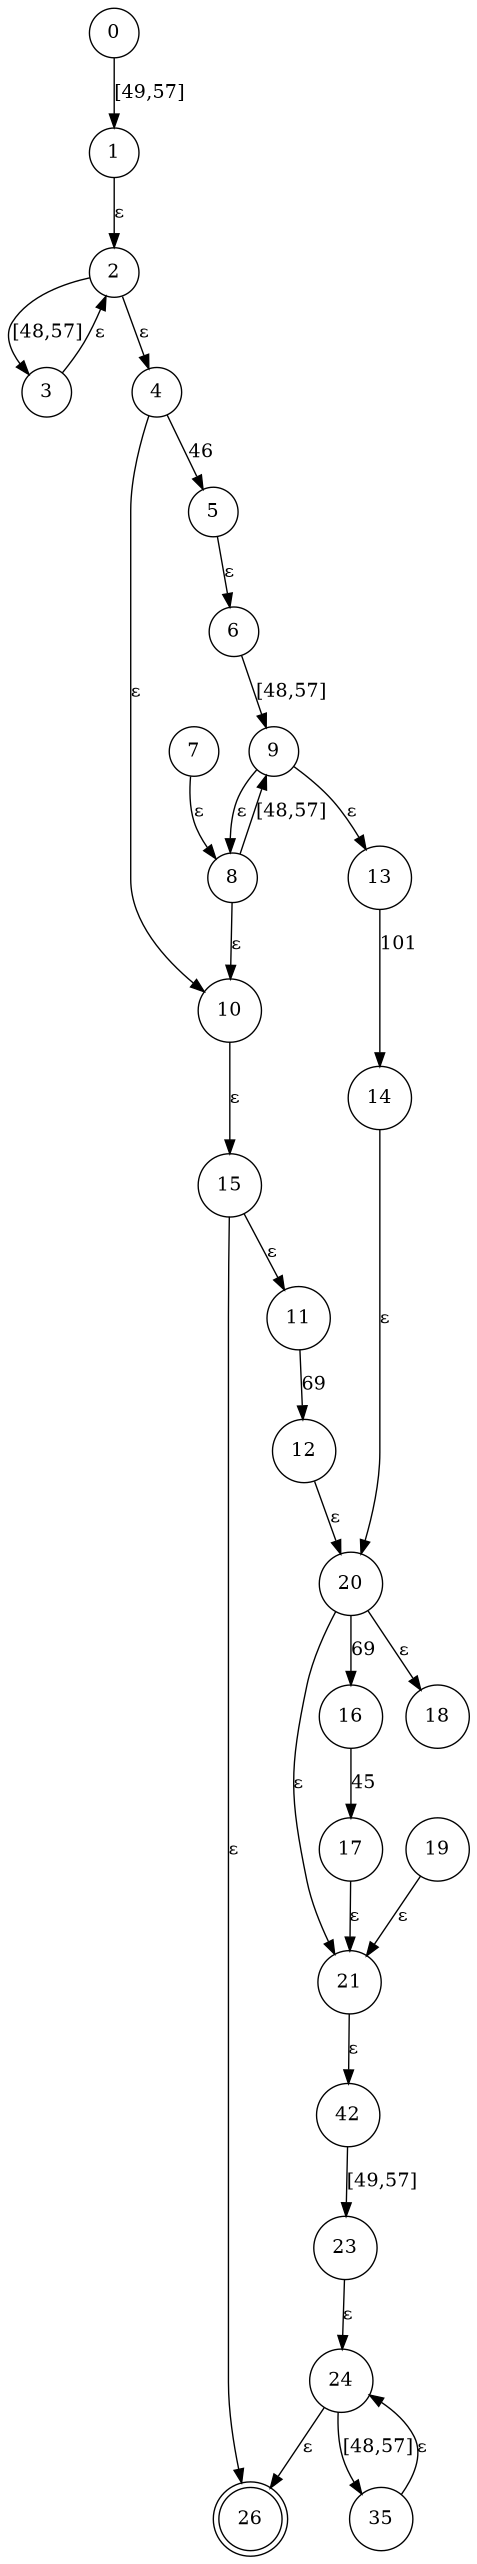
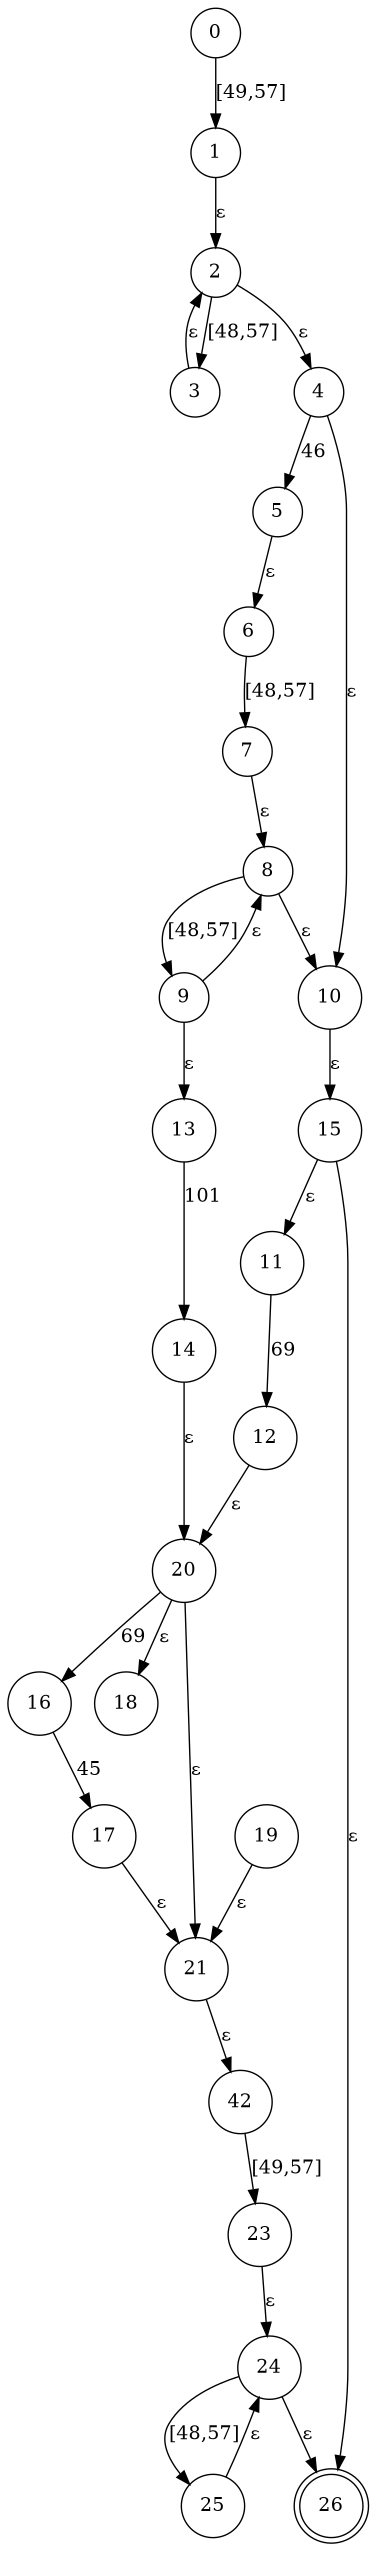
(252, 685) -> (245, 684)
(381, 2519) -> (213, 2506)
